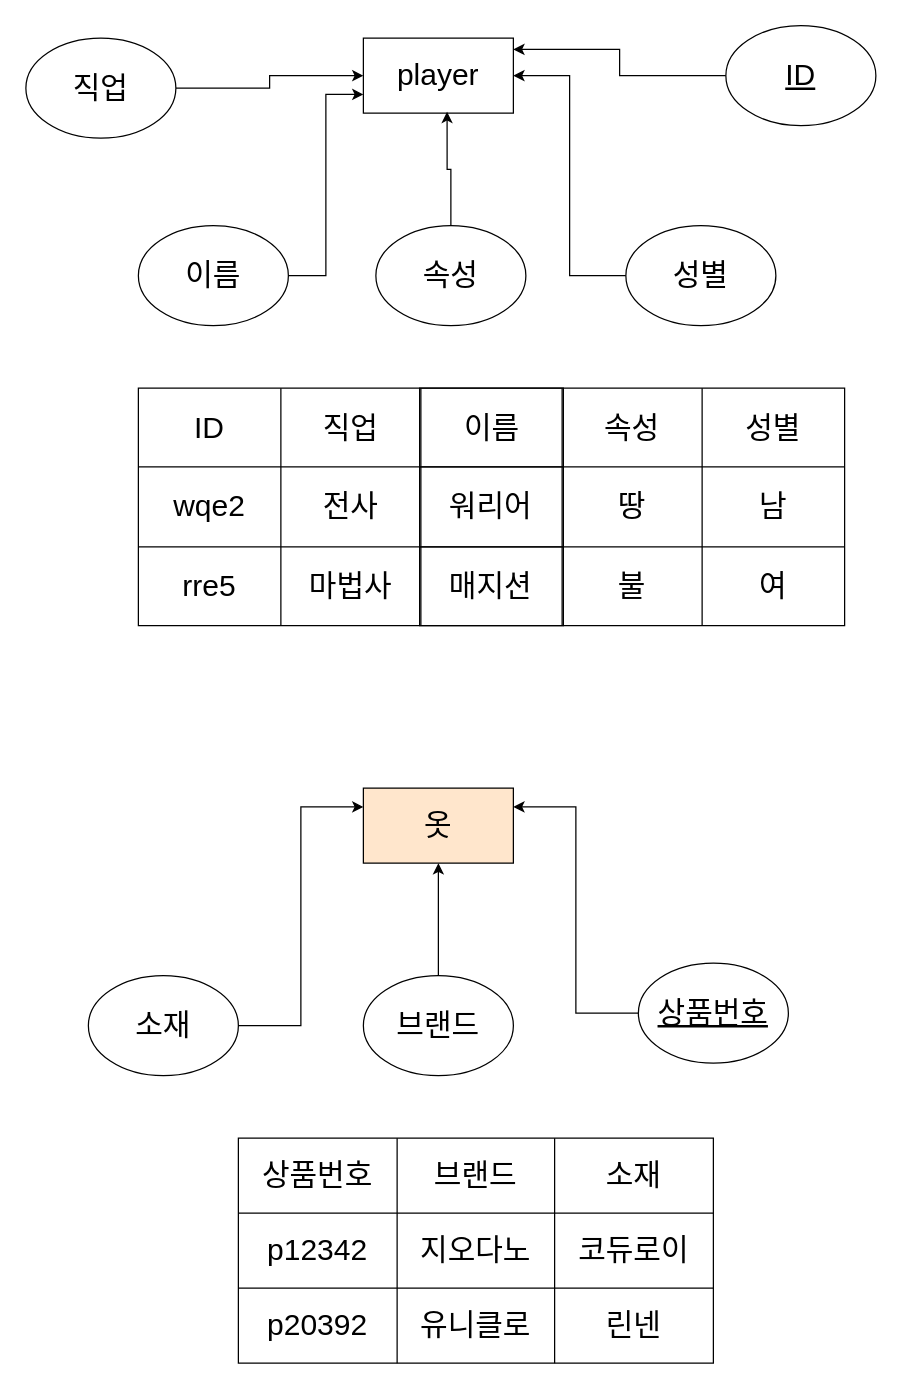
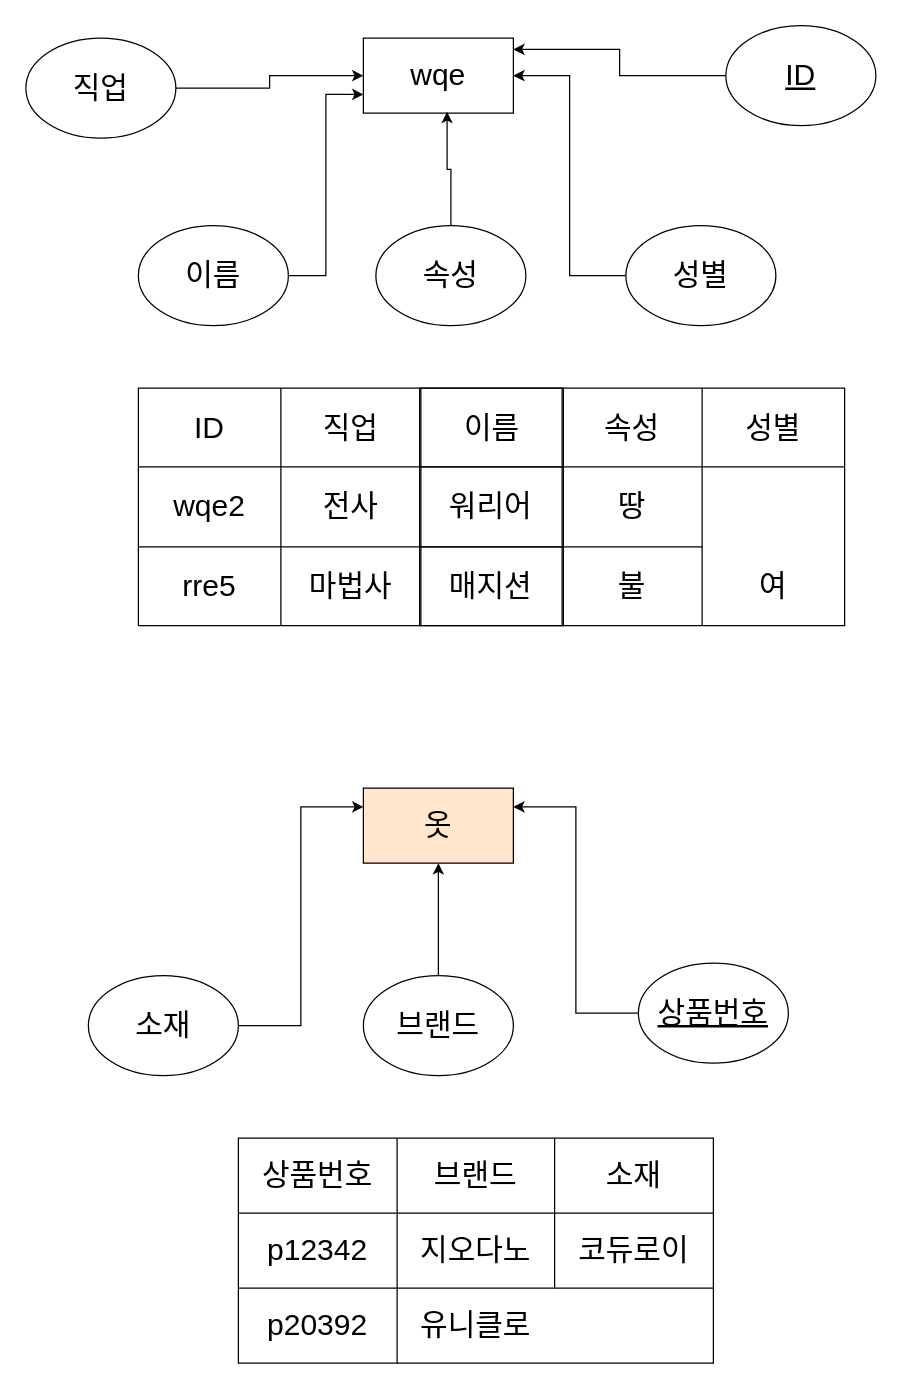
(438, 76) -> (438, 76)
(773, 507) -> none
(634, 1326) -> none
